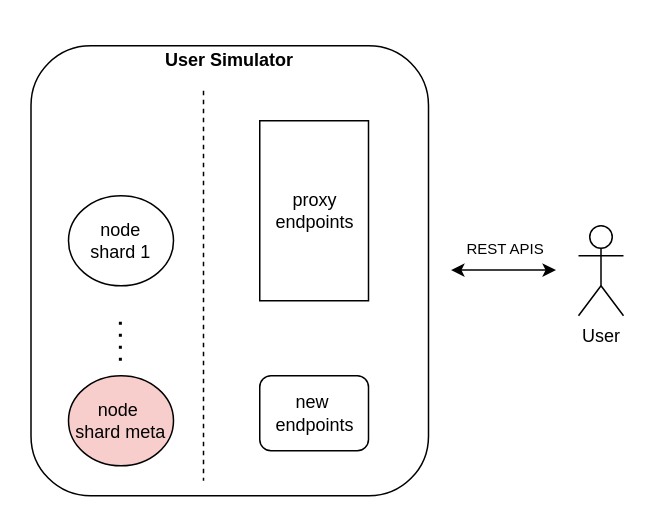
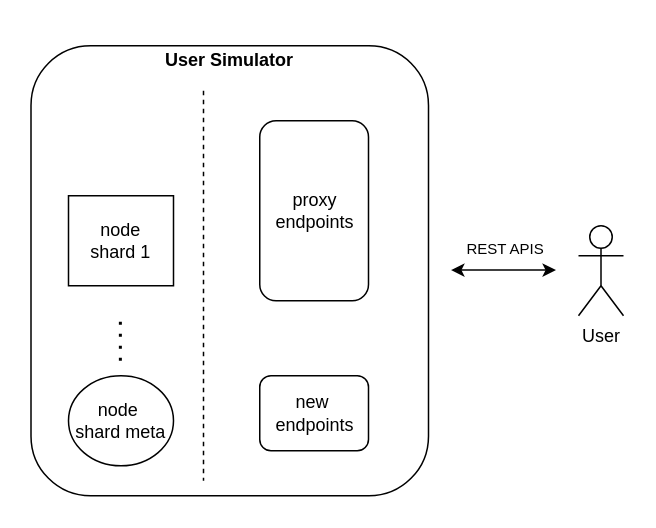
(314, 211) -> (314, 211)
(121, 241) -> (121, 241)
(121, 421) -> (121, 421)
